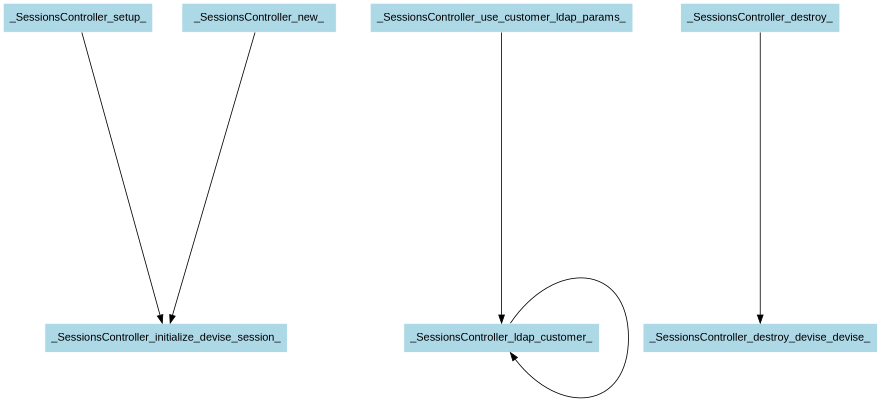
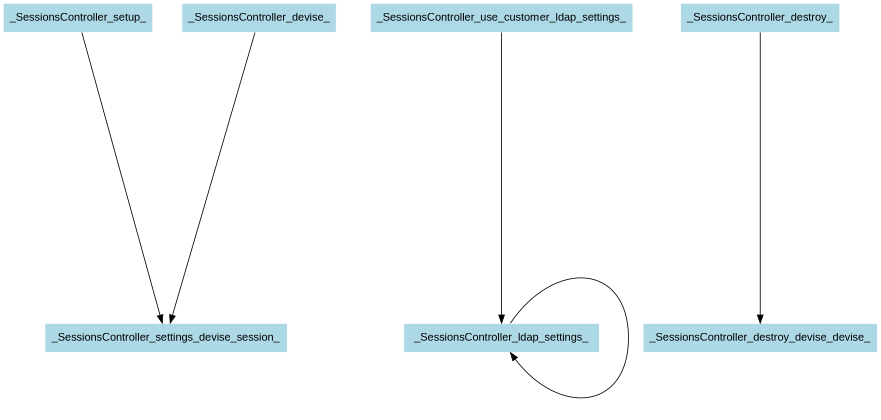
(259, 18) -> (259, 18)
(502, 18) -> (502, 18)
(166, 338) -> (166, 338)
(502, 338) -> (502, 338)
